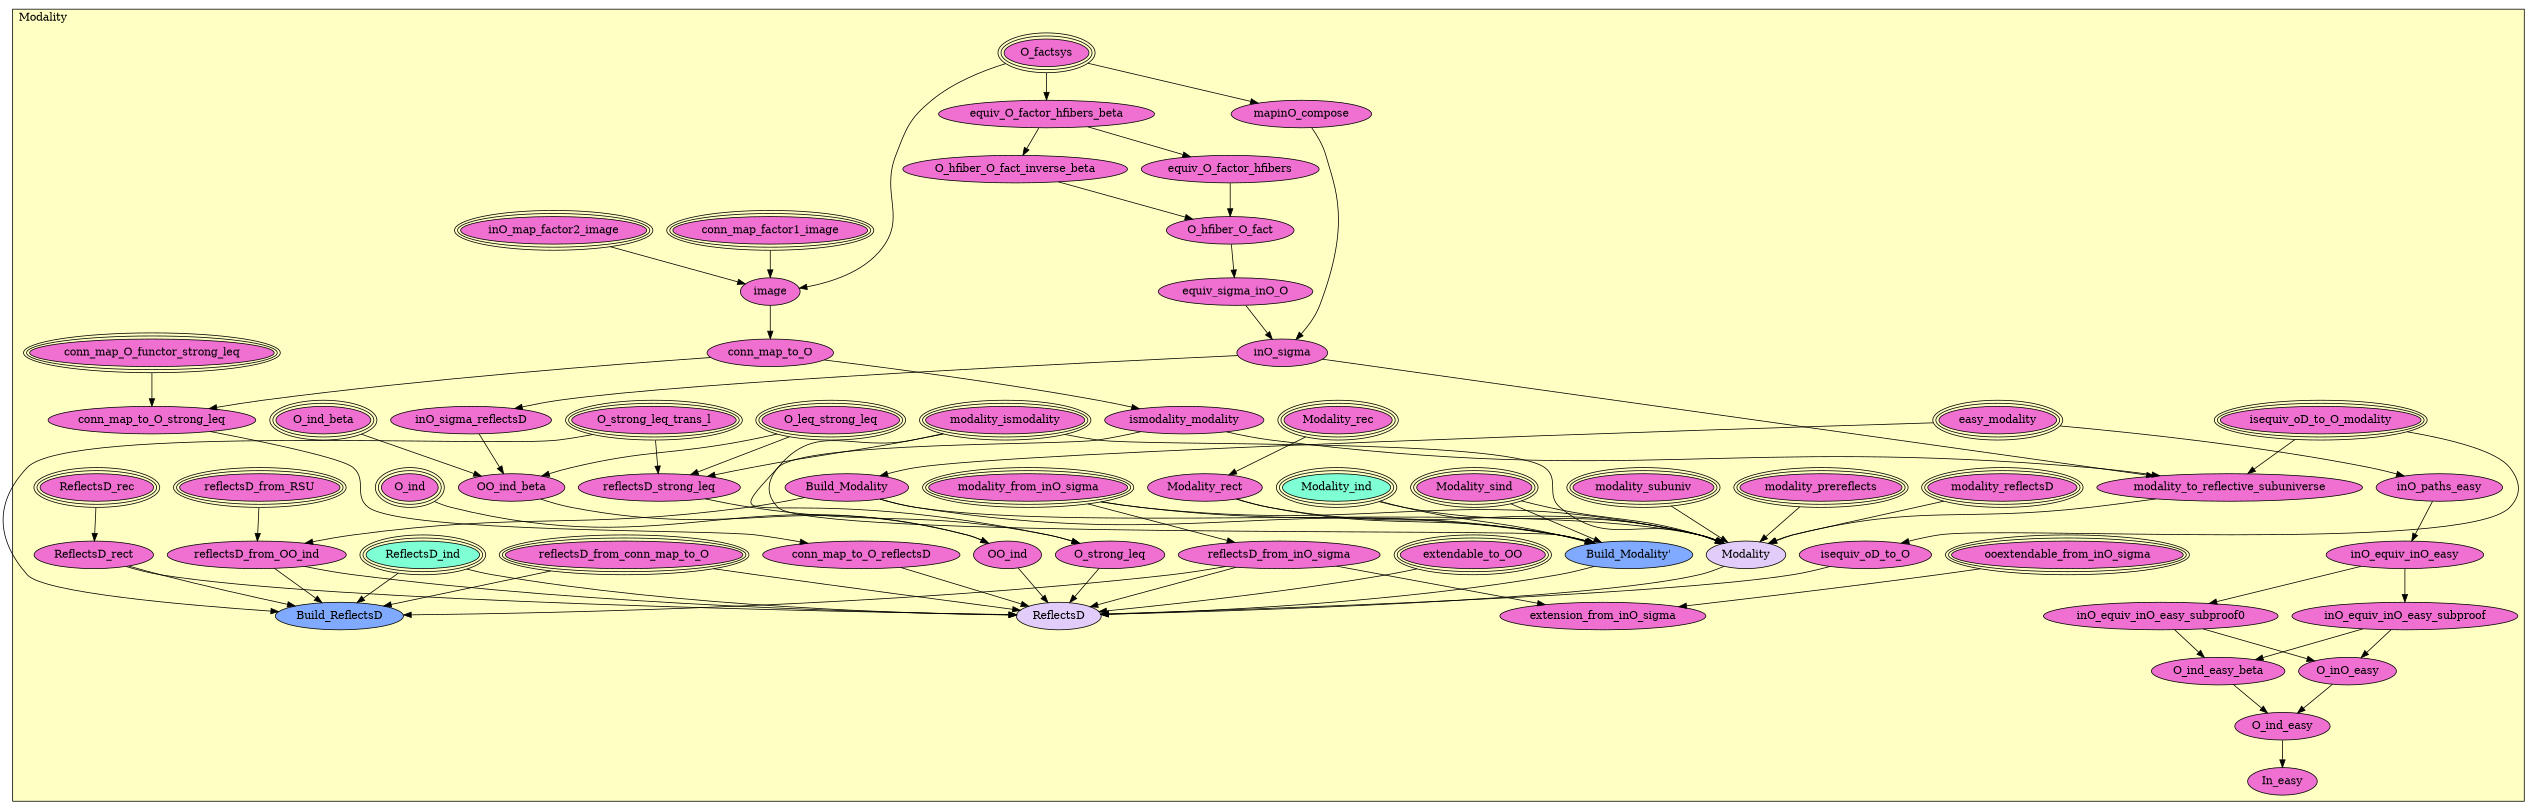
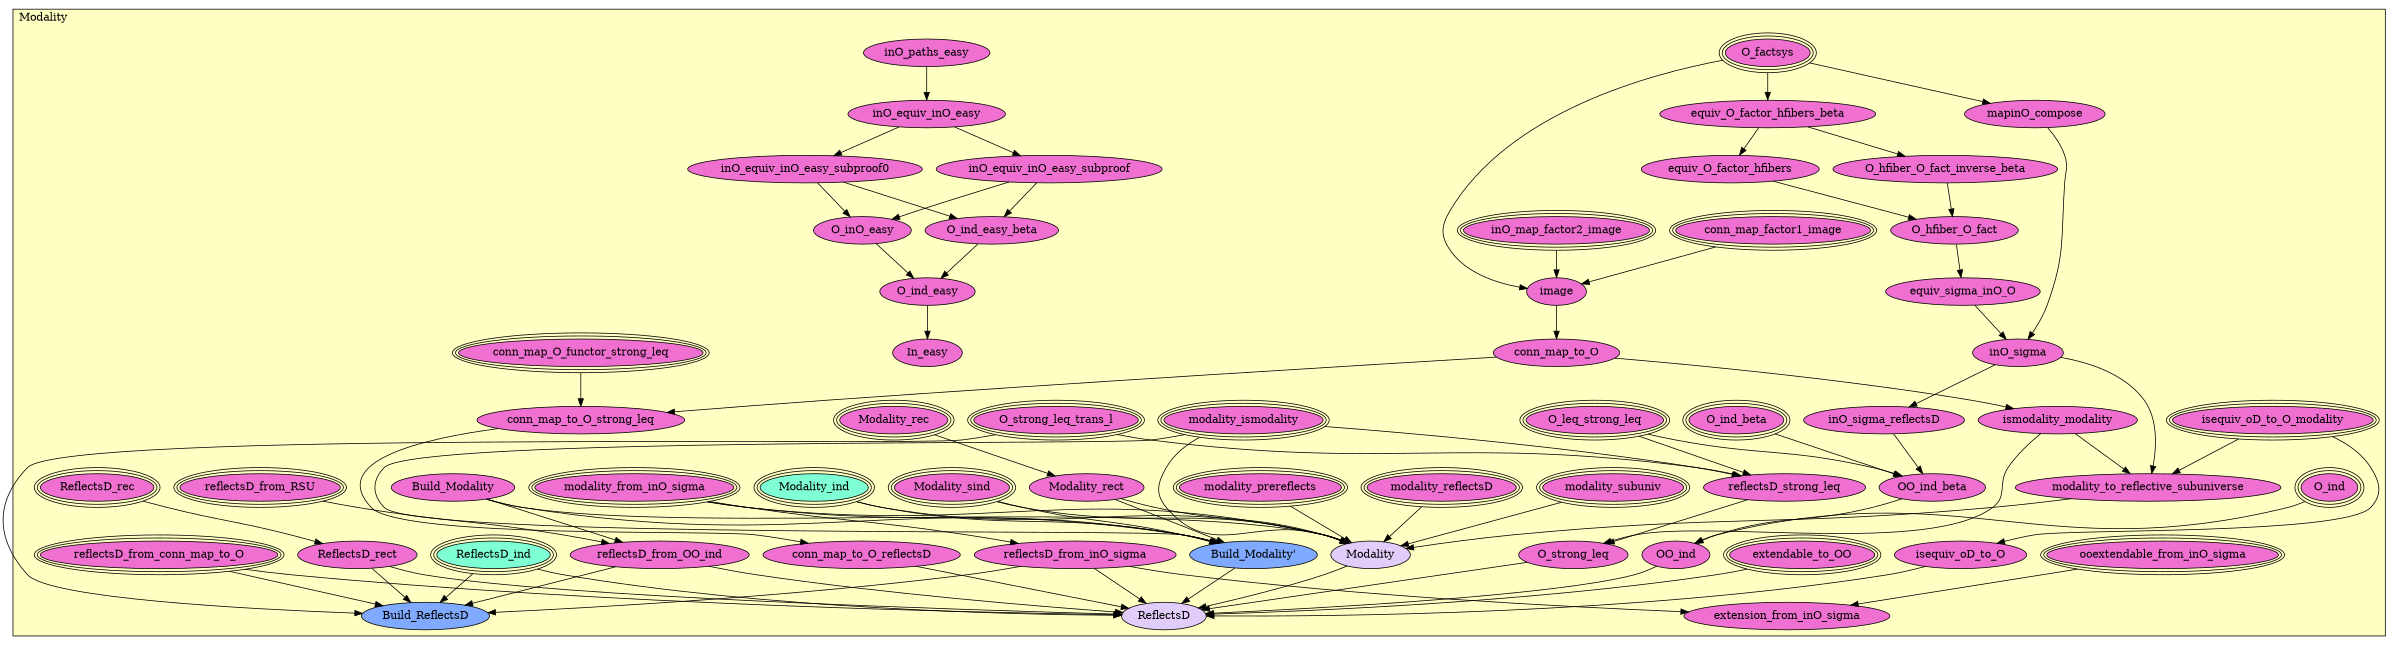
(1998, 420) -> none
